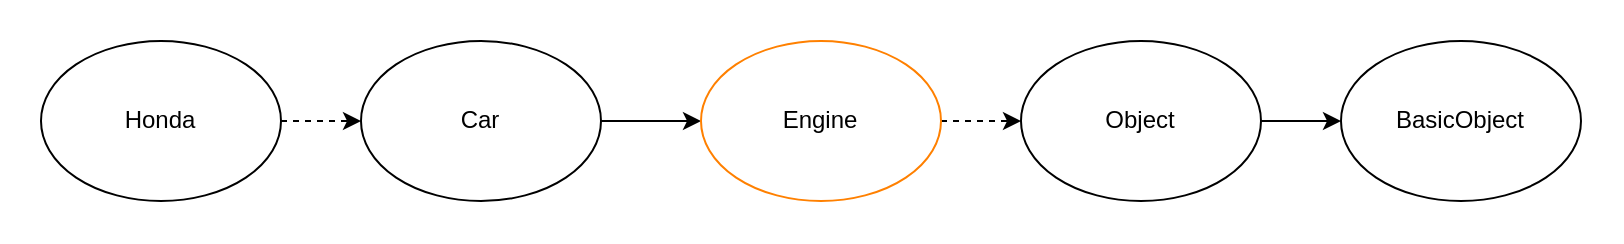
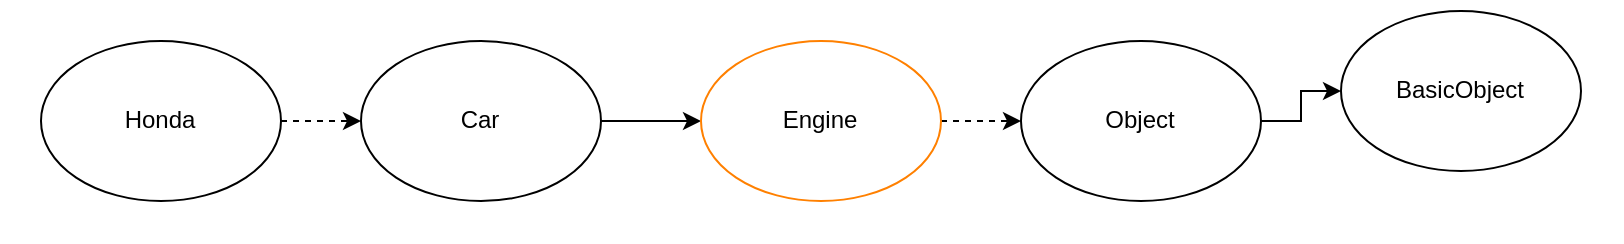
(1461, 121) -> (1461, 91)
